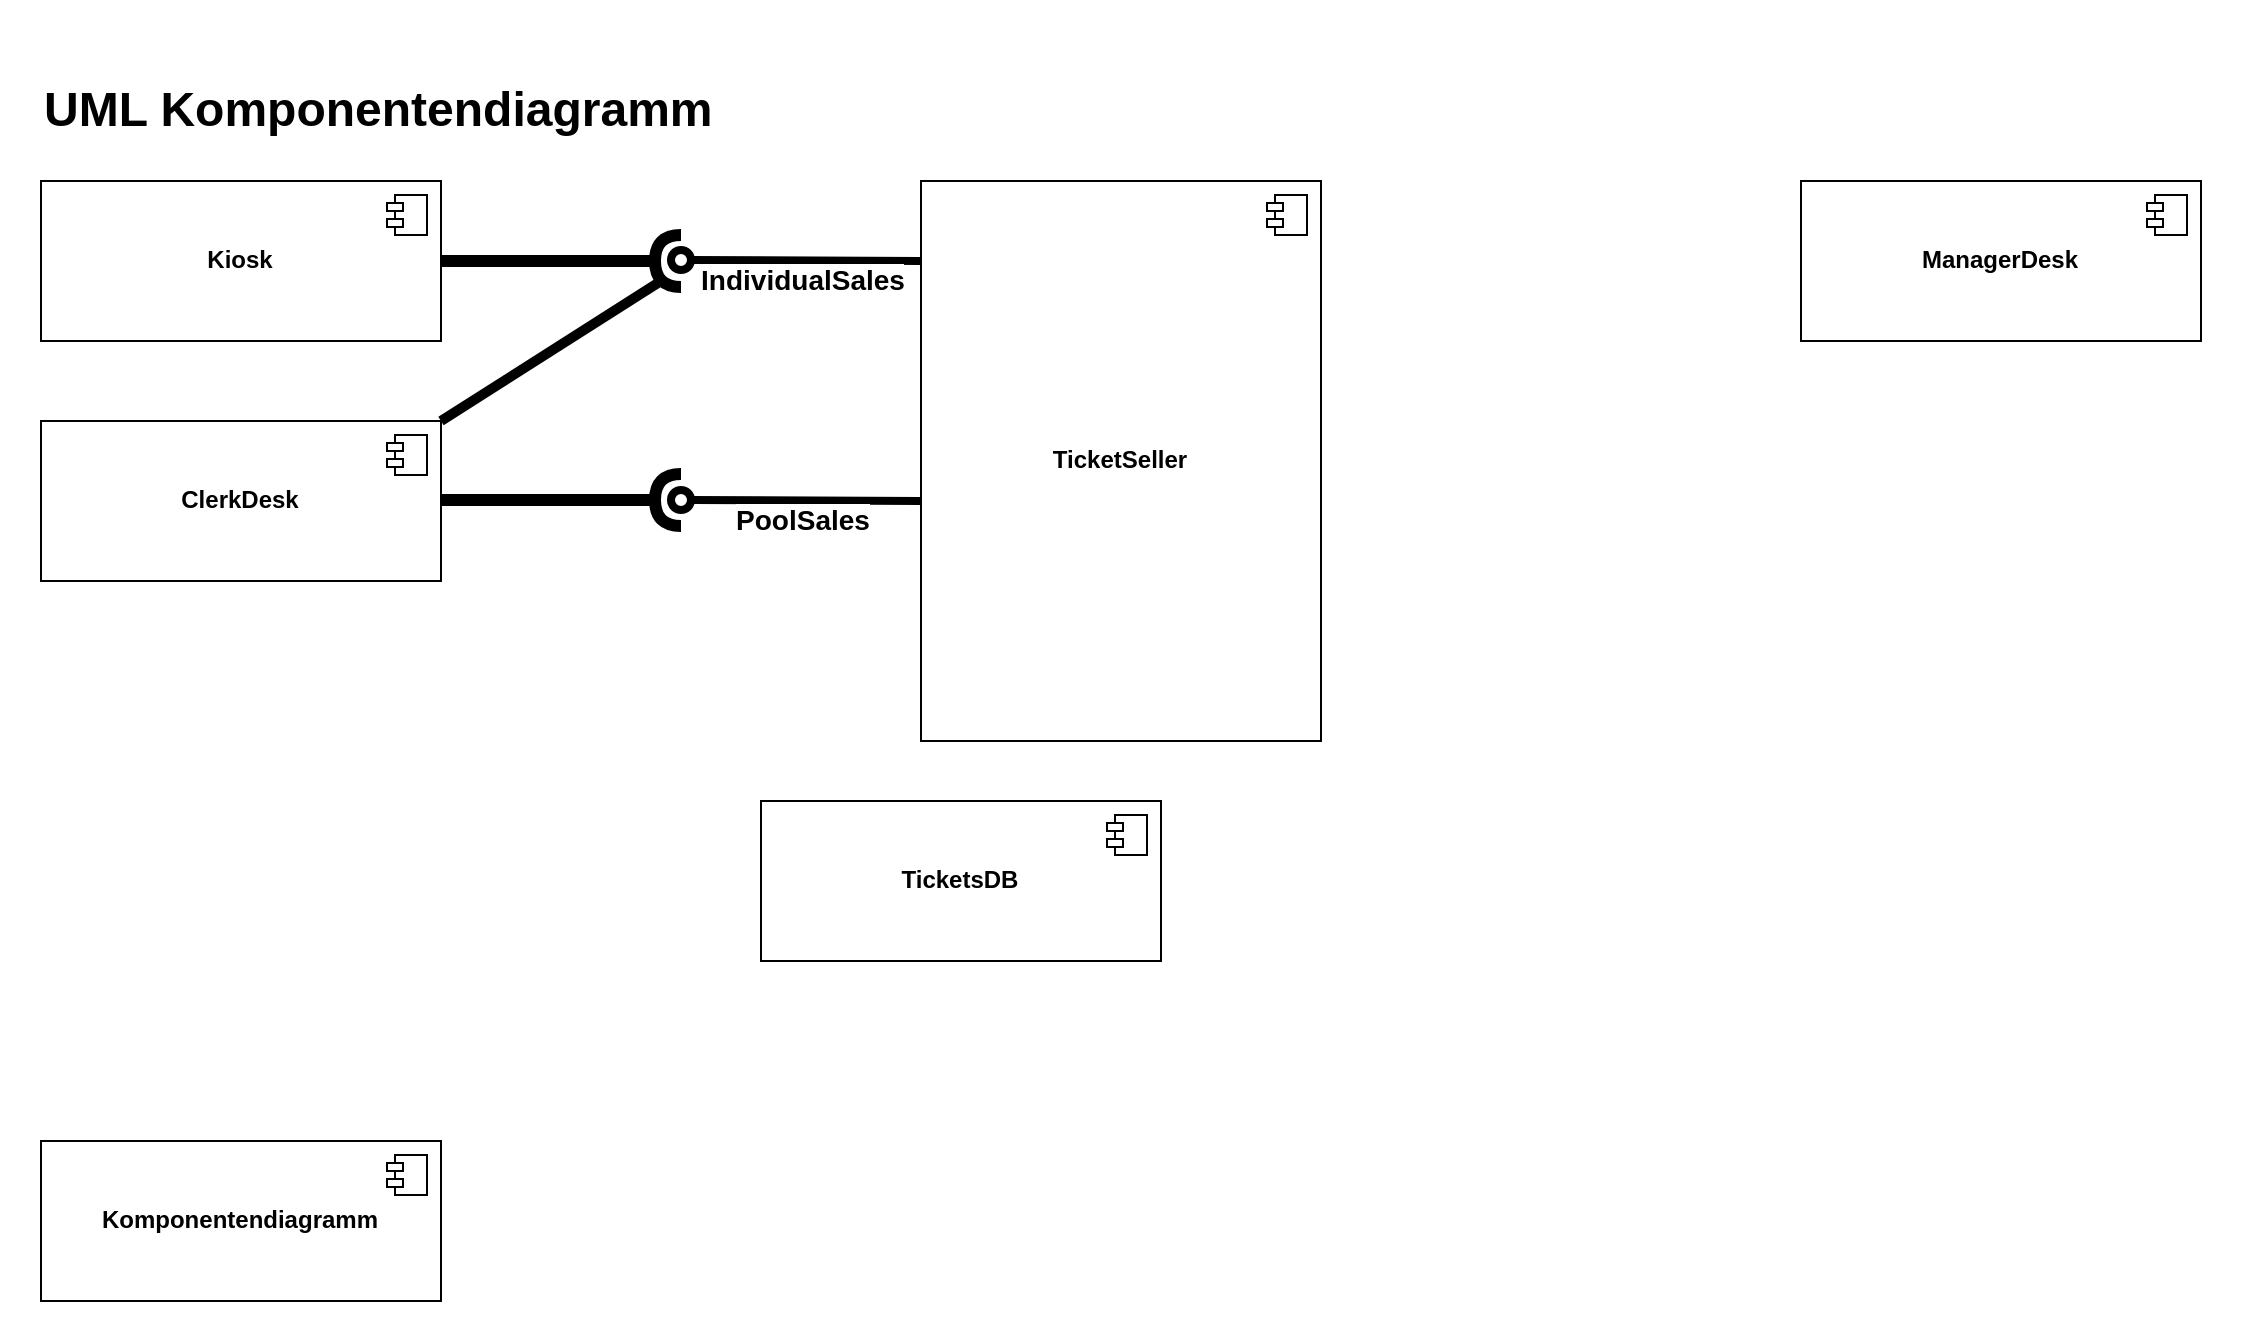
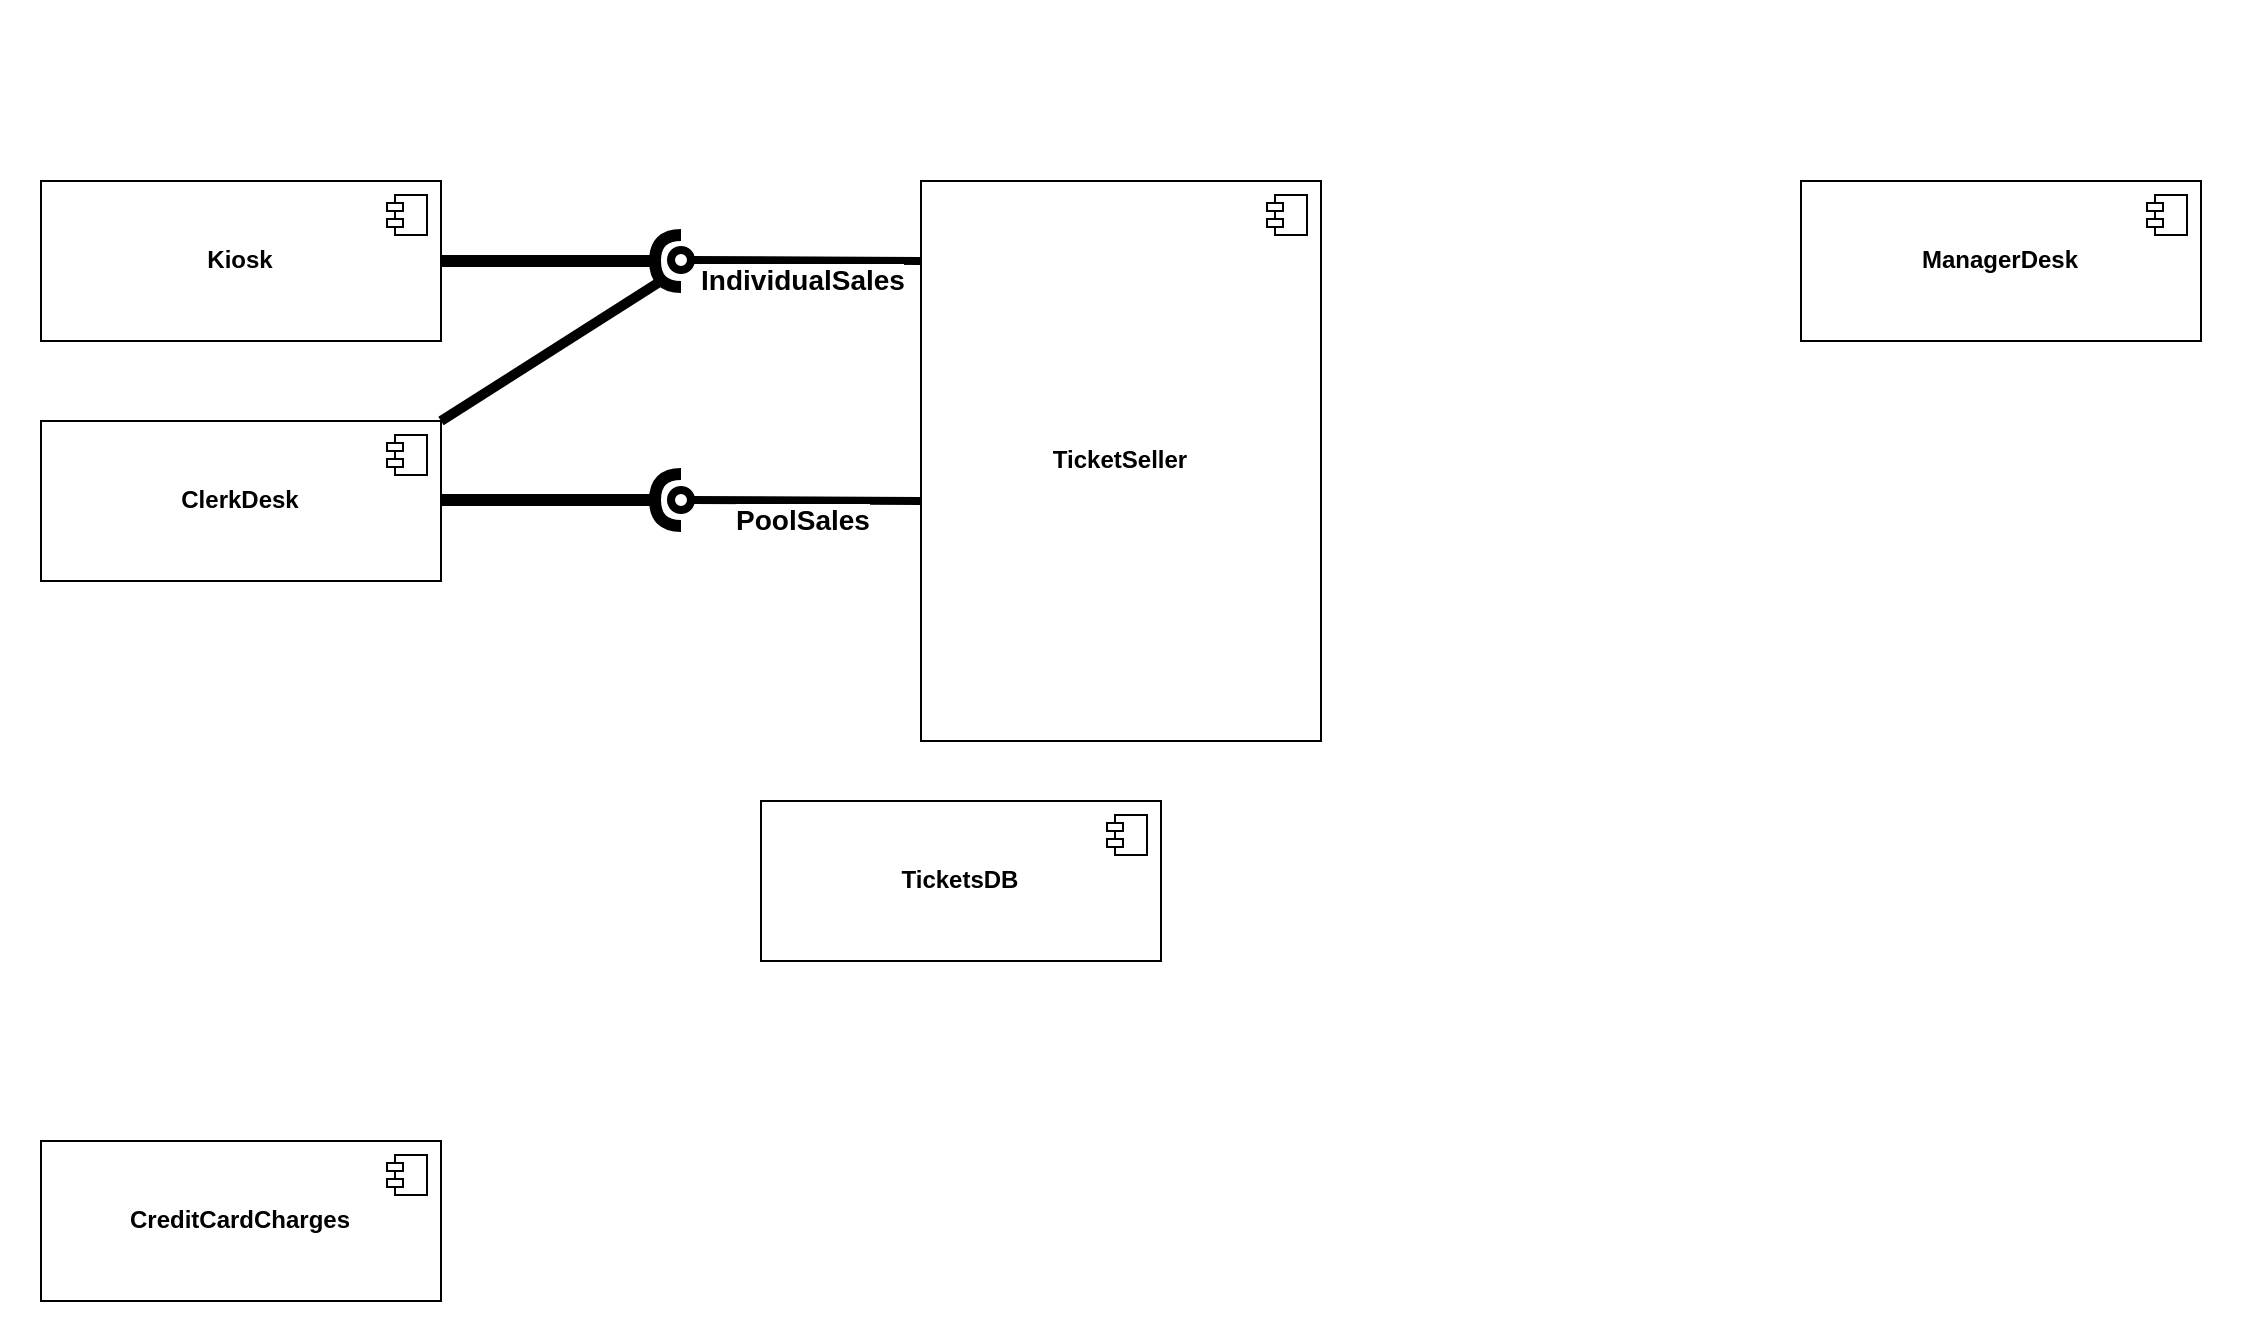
(401, 111) -> none
(241, 1221) -> (241, 1221)
